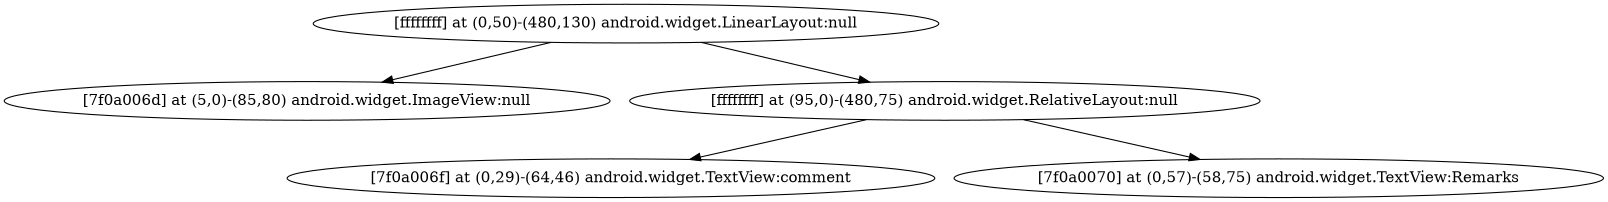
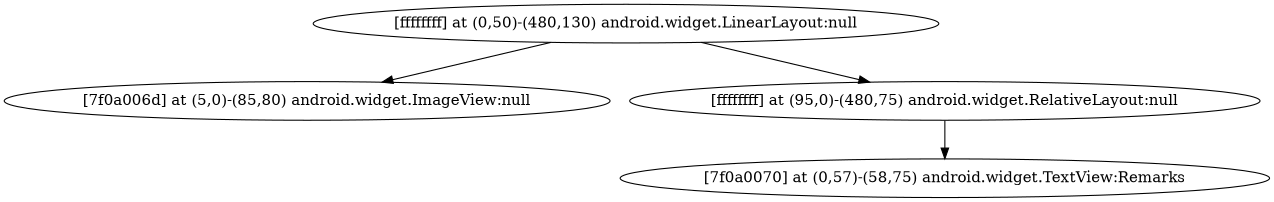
(611, 178) -> none
